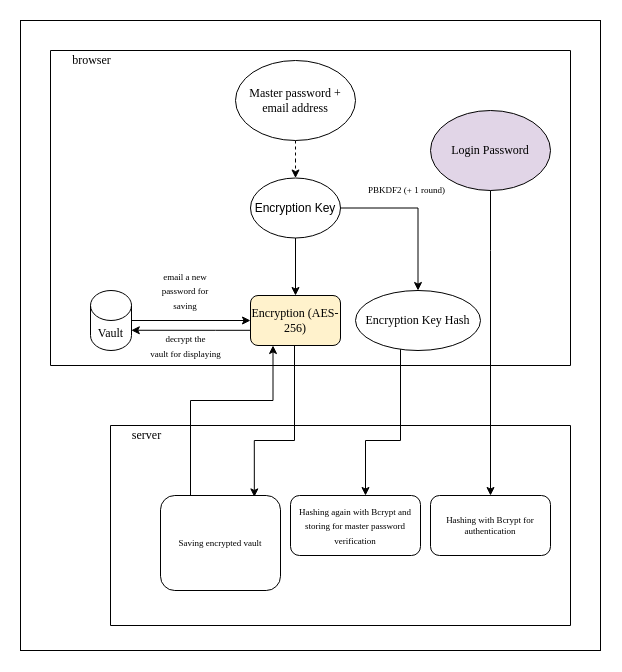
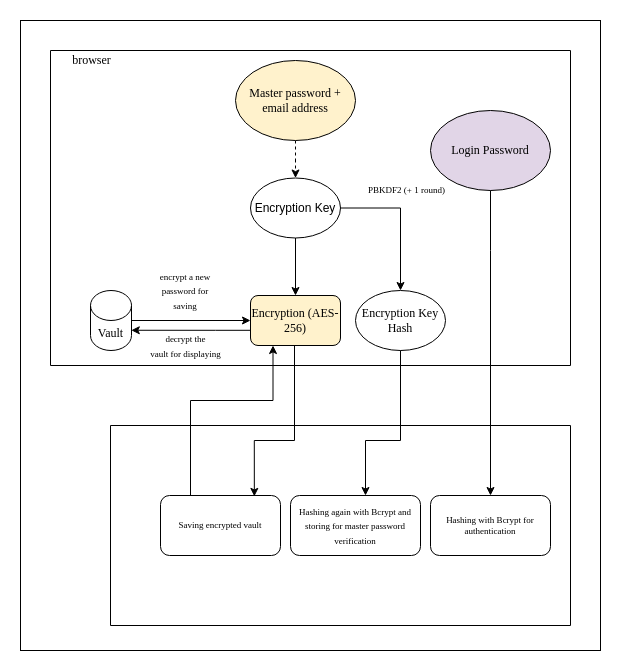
(296, 101) -> (296, 101)
(186, 291) -> (186, 291)
(418, 321) -> (401, 321)
(147, 436) -> none
(221, 543) -> (221, 526)
